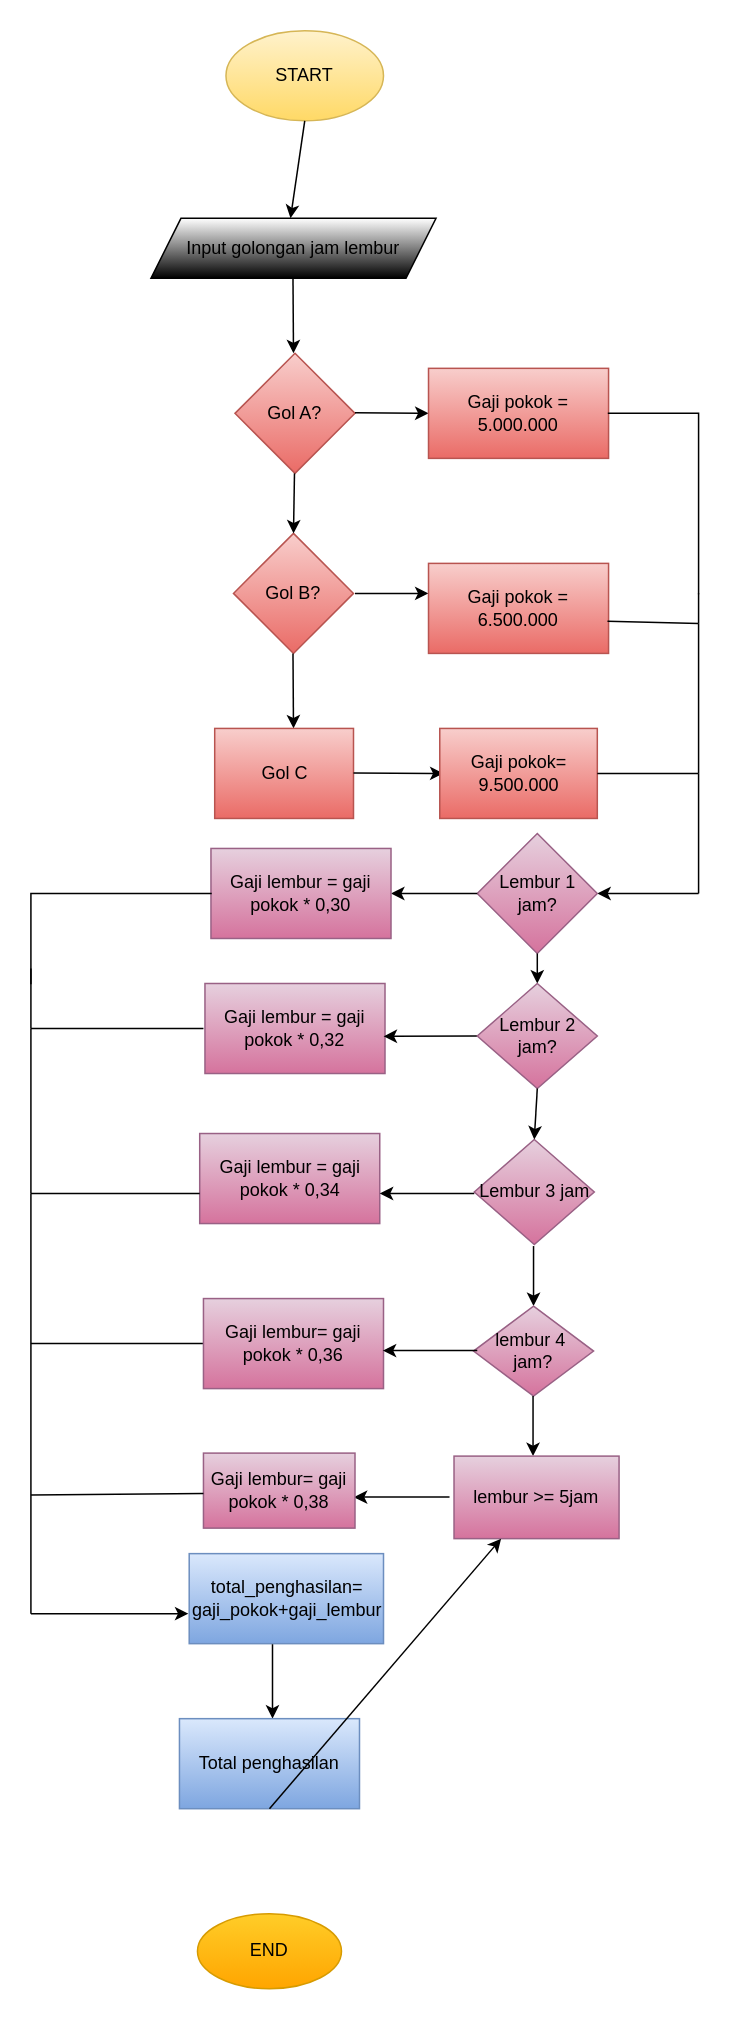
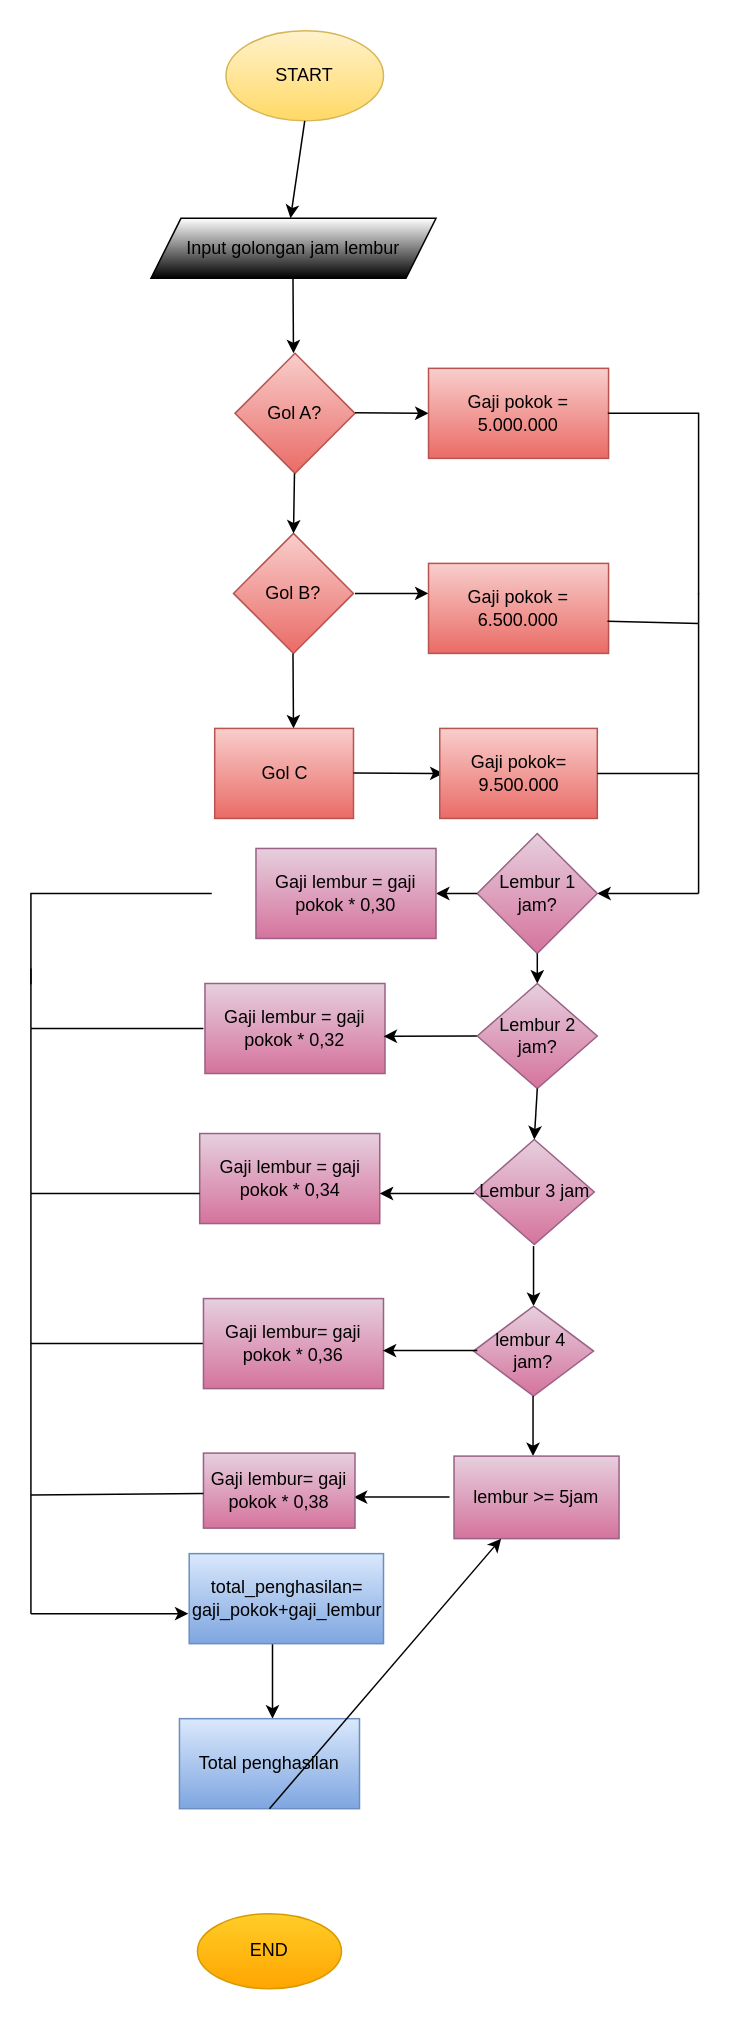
(301, 893) -> (346, 893)
